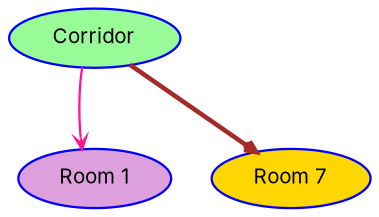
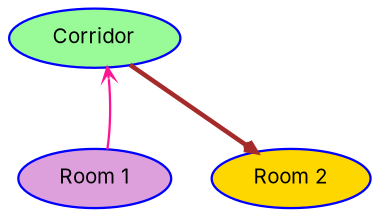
(79, 102) -> (110, 114)
(291, 179) -> (291, 179)
